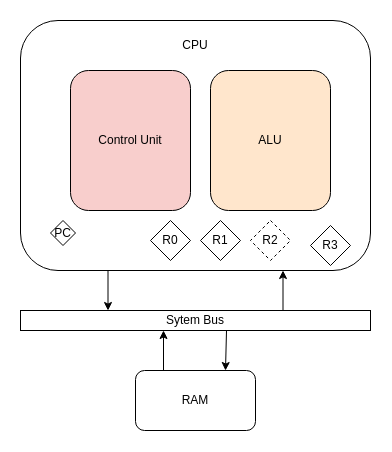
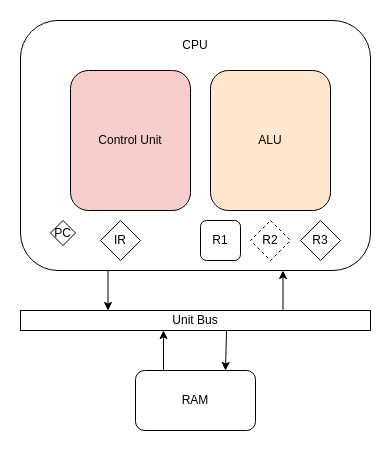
none -> (121, 241)
(171, 241) -> none
(221, 241) -> (221, 241)
(331, 246) -> (321, 241)
(196, 321) -> (196, 321)
